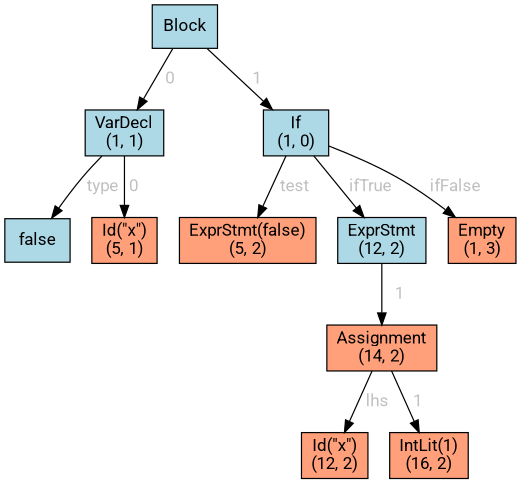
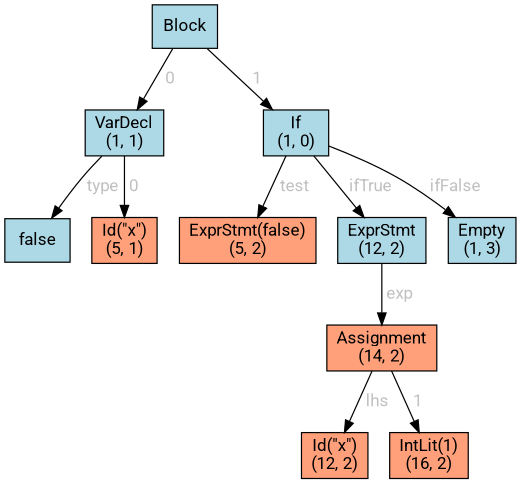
(482, 240) -> (482, 240)
(398, 294) -> (398, 294)
